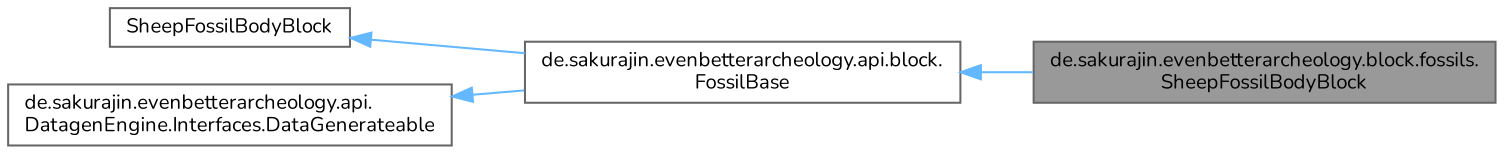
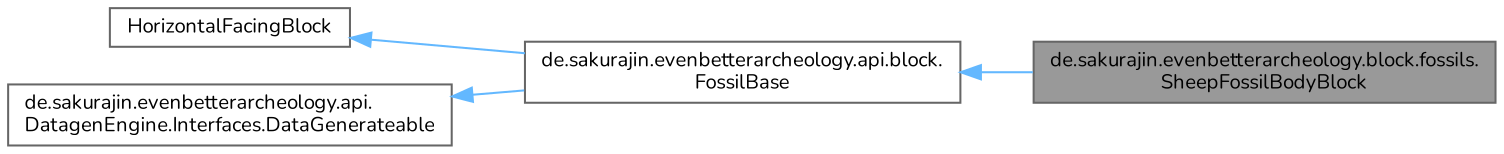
(230, 27) -> (230, 27)
